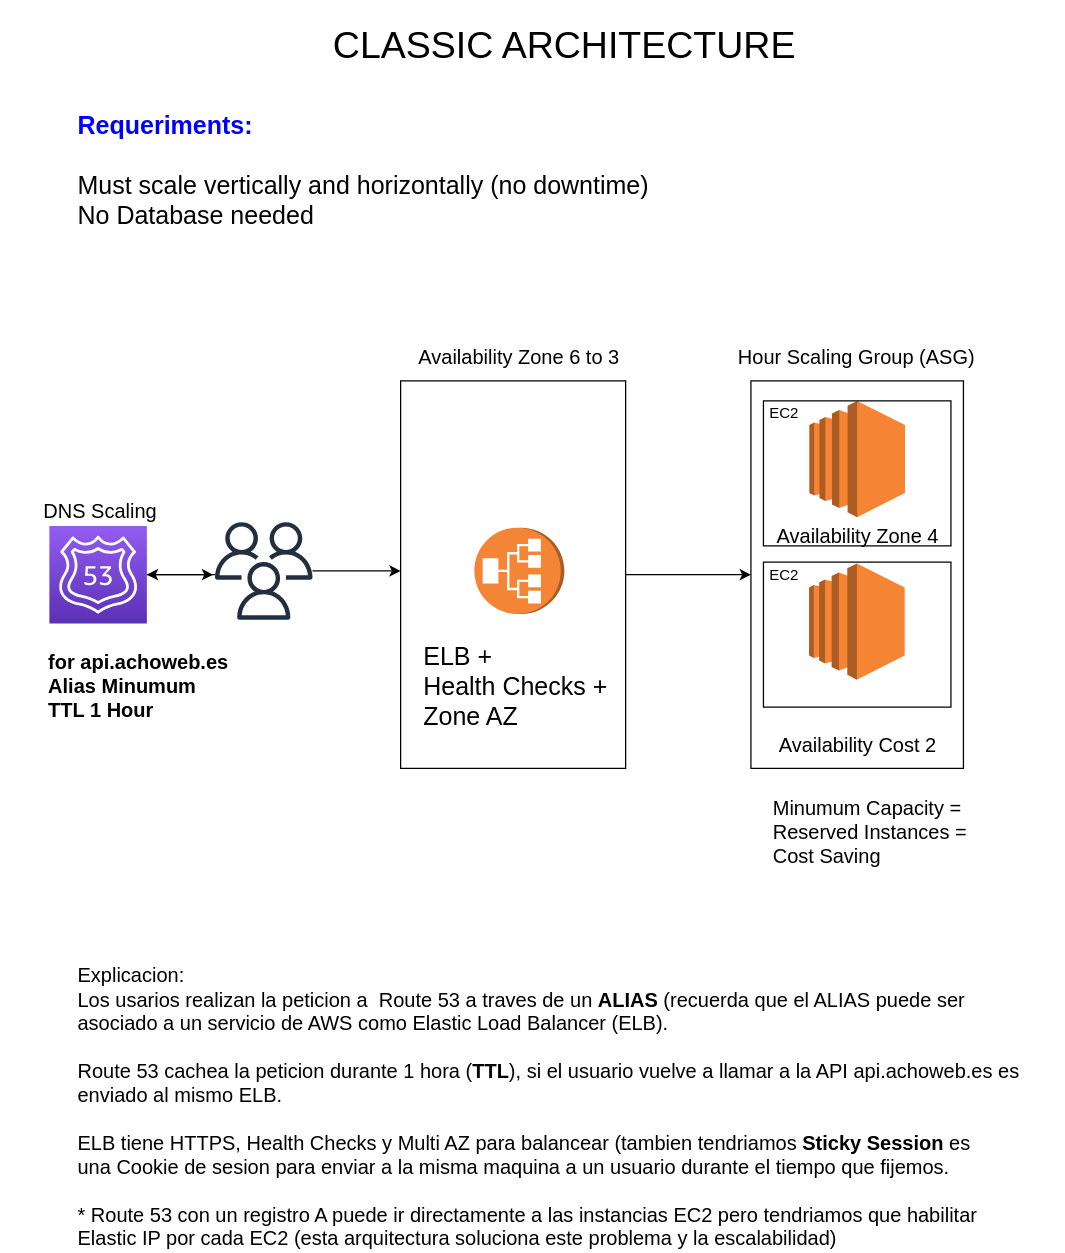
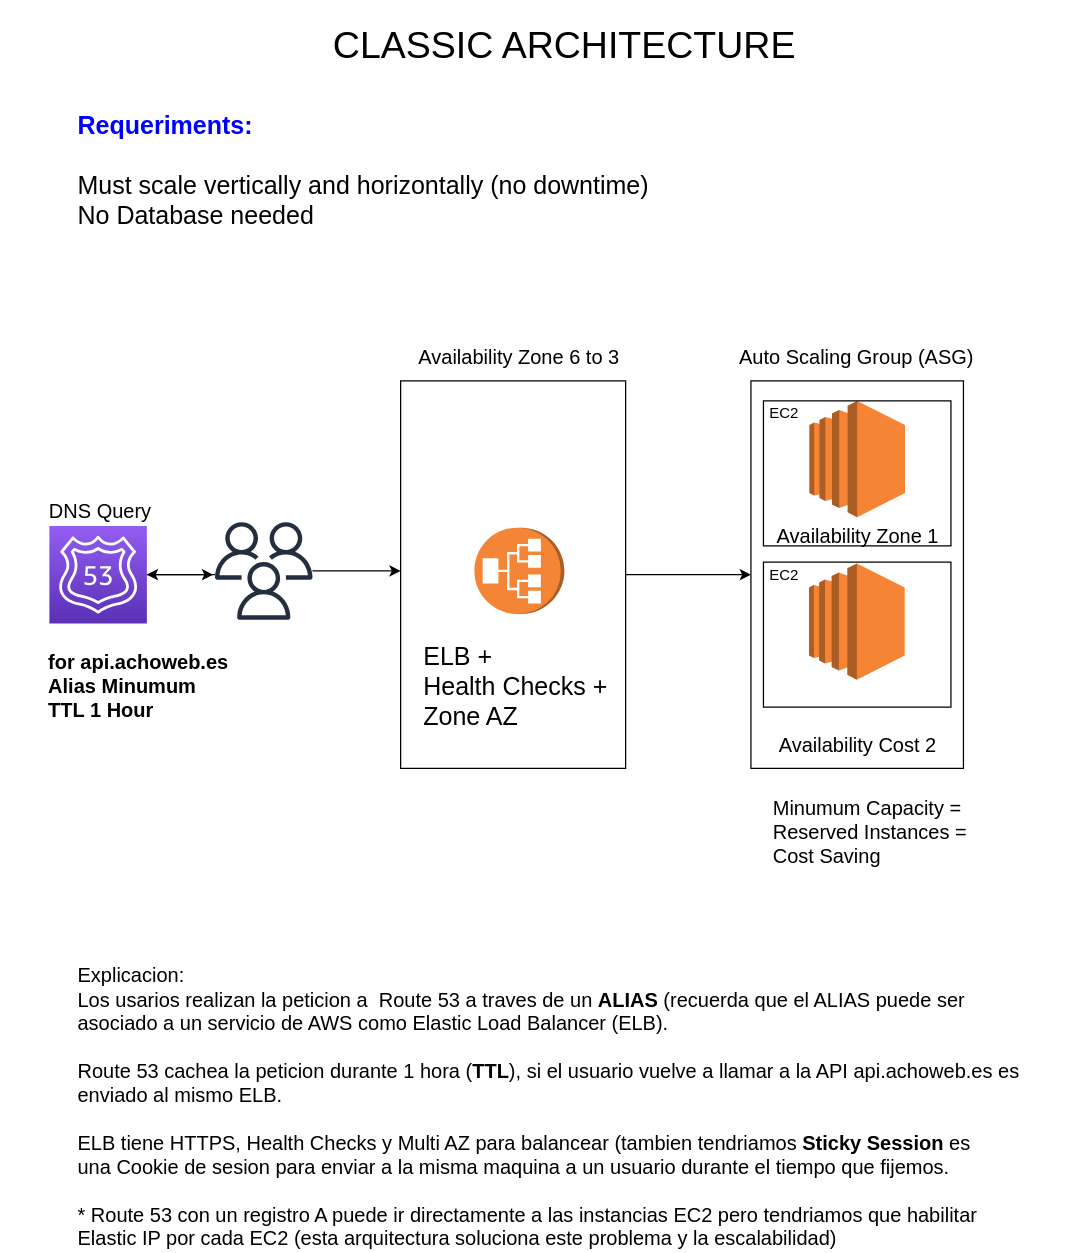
(857, 357) -> (857, 357)
(101, 511) -> (101, 511)
(858, 536) -> (858, 536)
